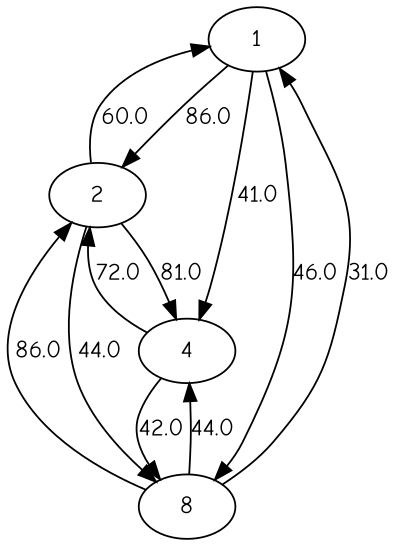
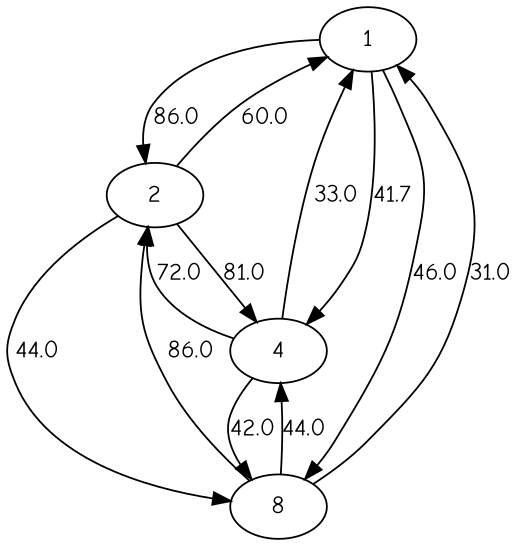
(258, 195) -> (393, 195)
none -> (304, 200)
